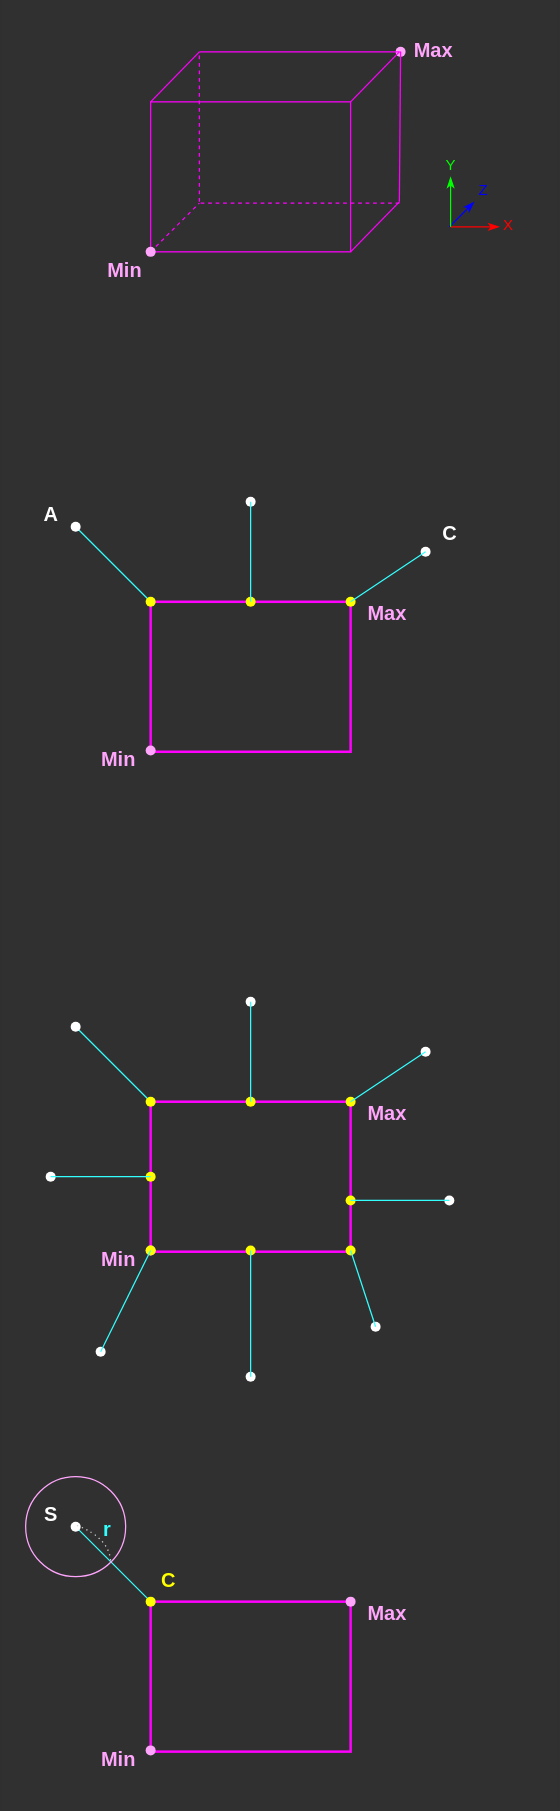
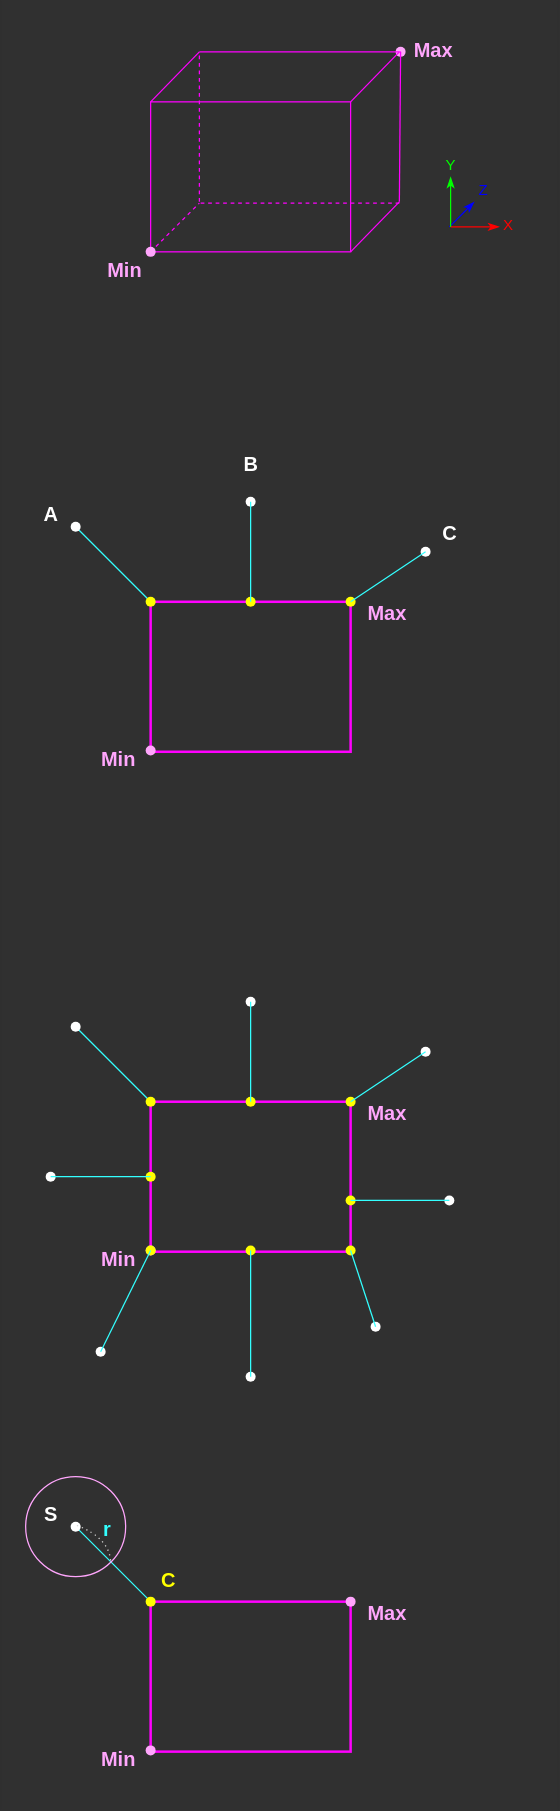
none -> (251, 464)
